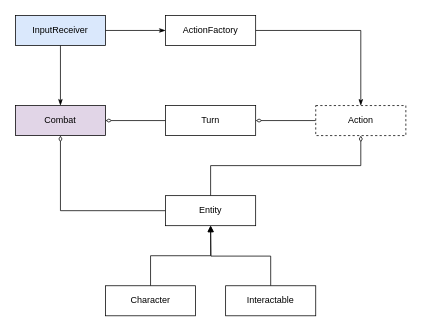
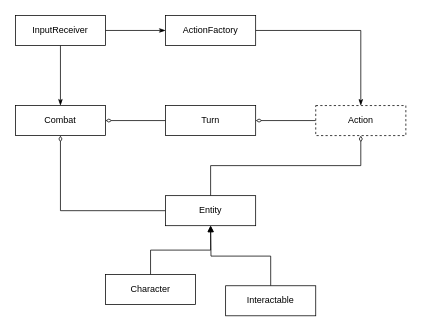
(60, 30) -> (60, 30)
(60, 120) -> (60, 120)
(150, 300) -> (150, 289)
